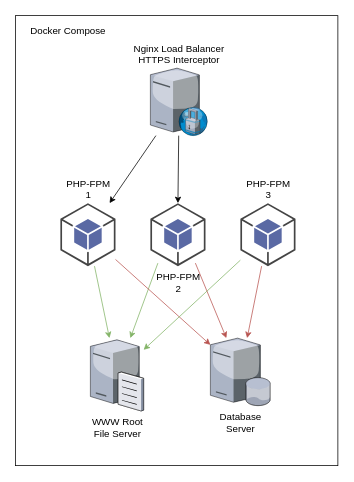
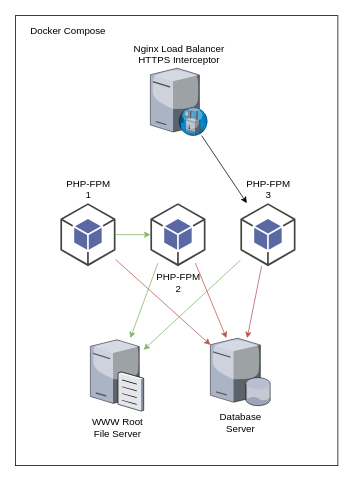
(178, 159) -> none
(134, 167) -> (223, 167)
(101, 300) -> (131, 234)
